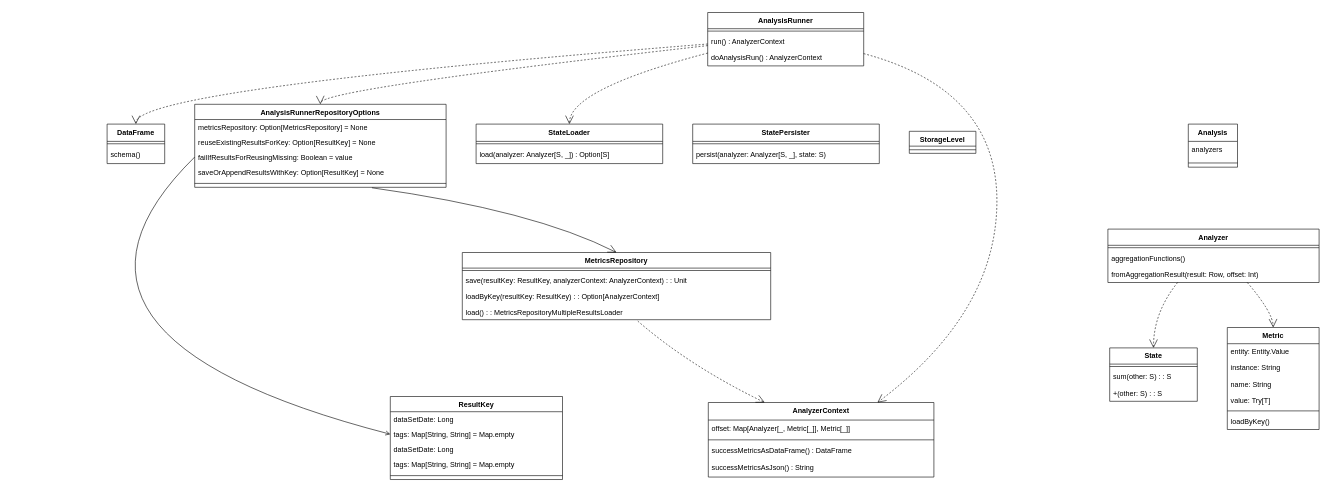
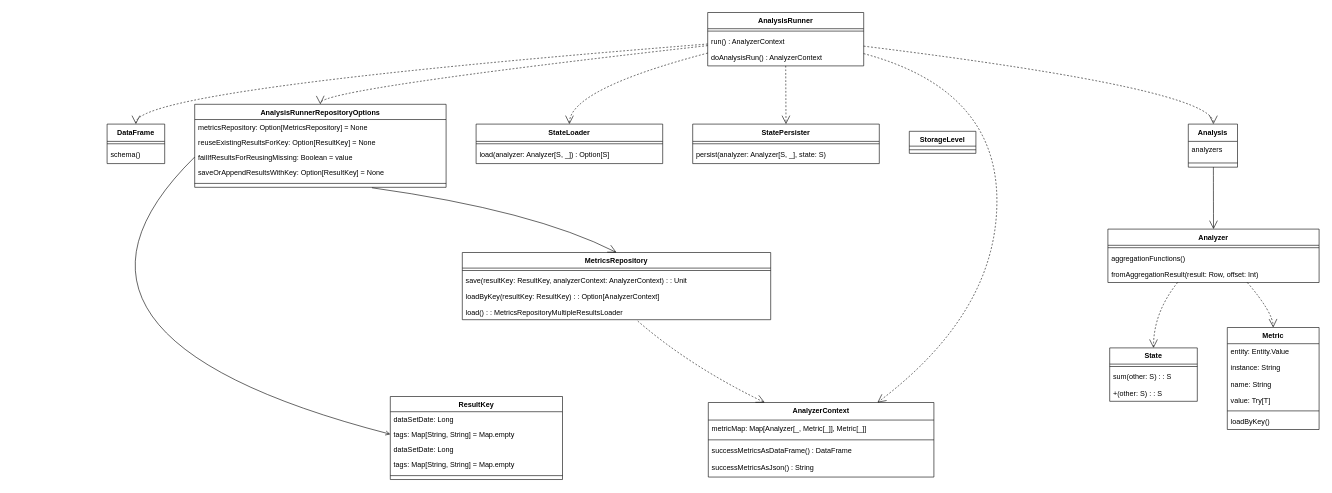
none -> (1042, 71)
none -> (786, 96)
none -> (1213, 199)
(796, 428) -> (801, 428)
